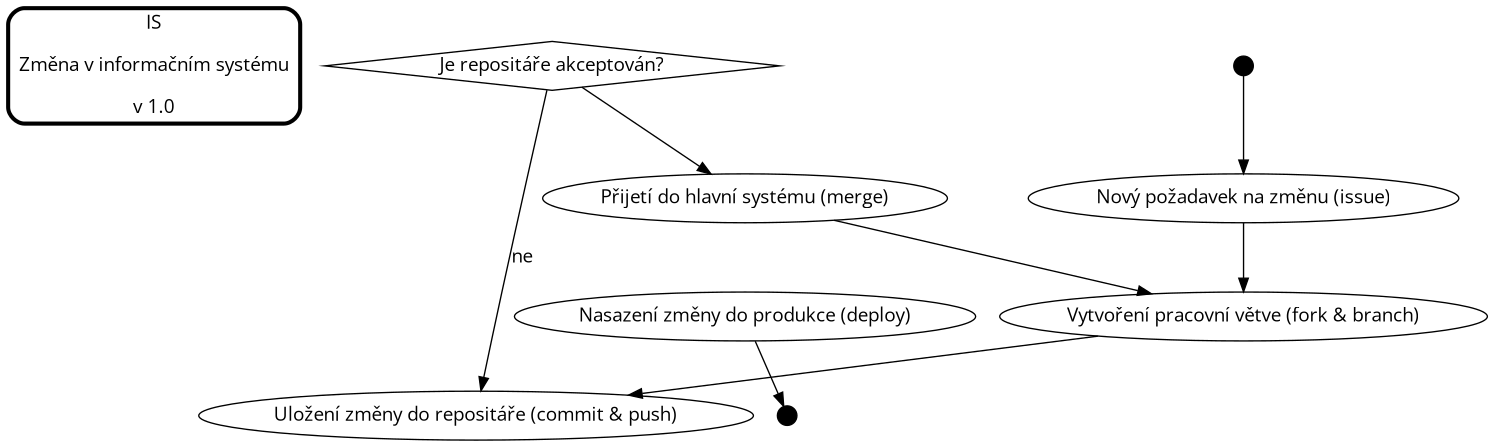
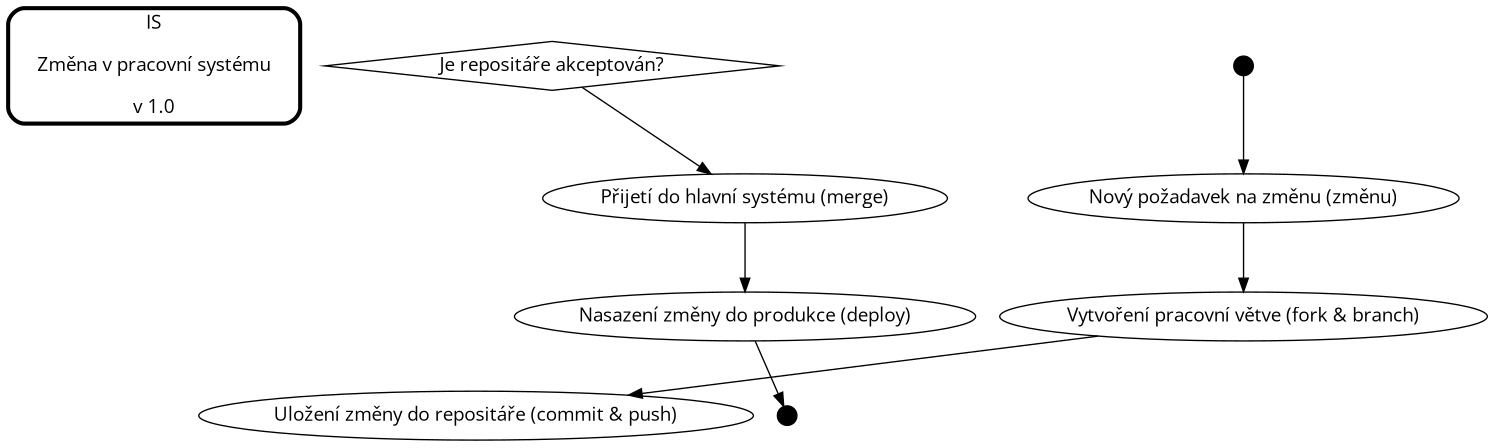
(154, 66) -> (154, 66)
(1244, 198) -> (1244, 198)
(515, 234) -> none
(986, 255) -> (745, 251)
